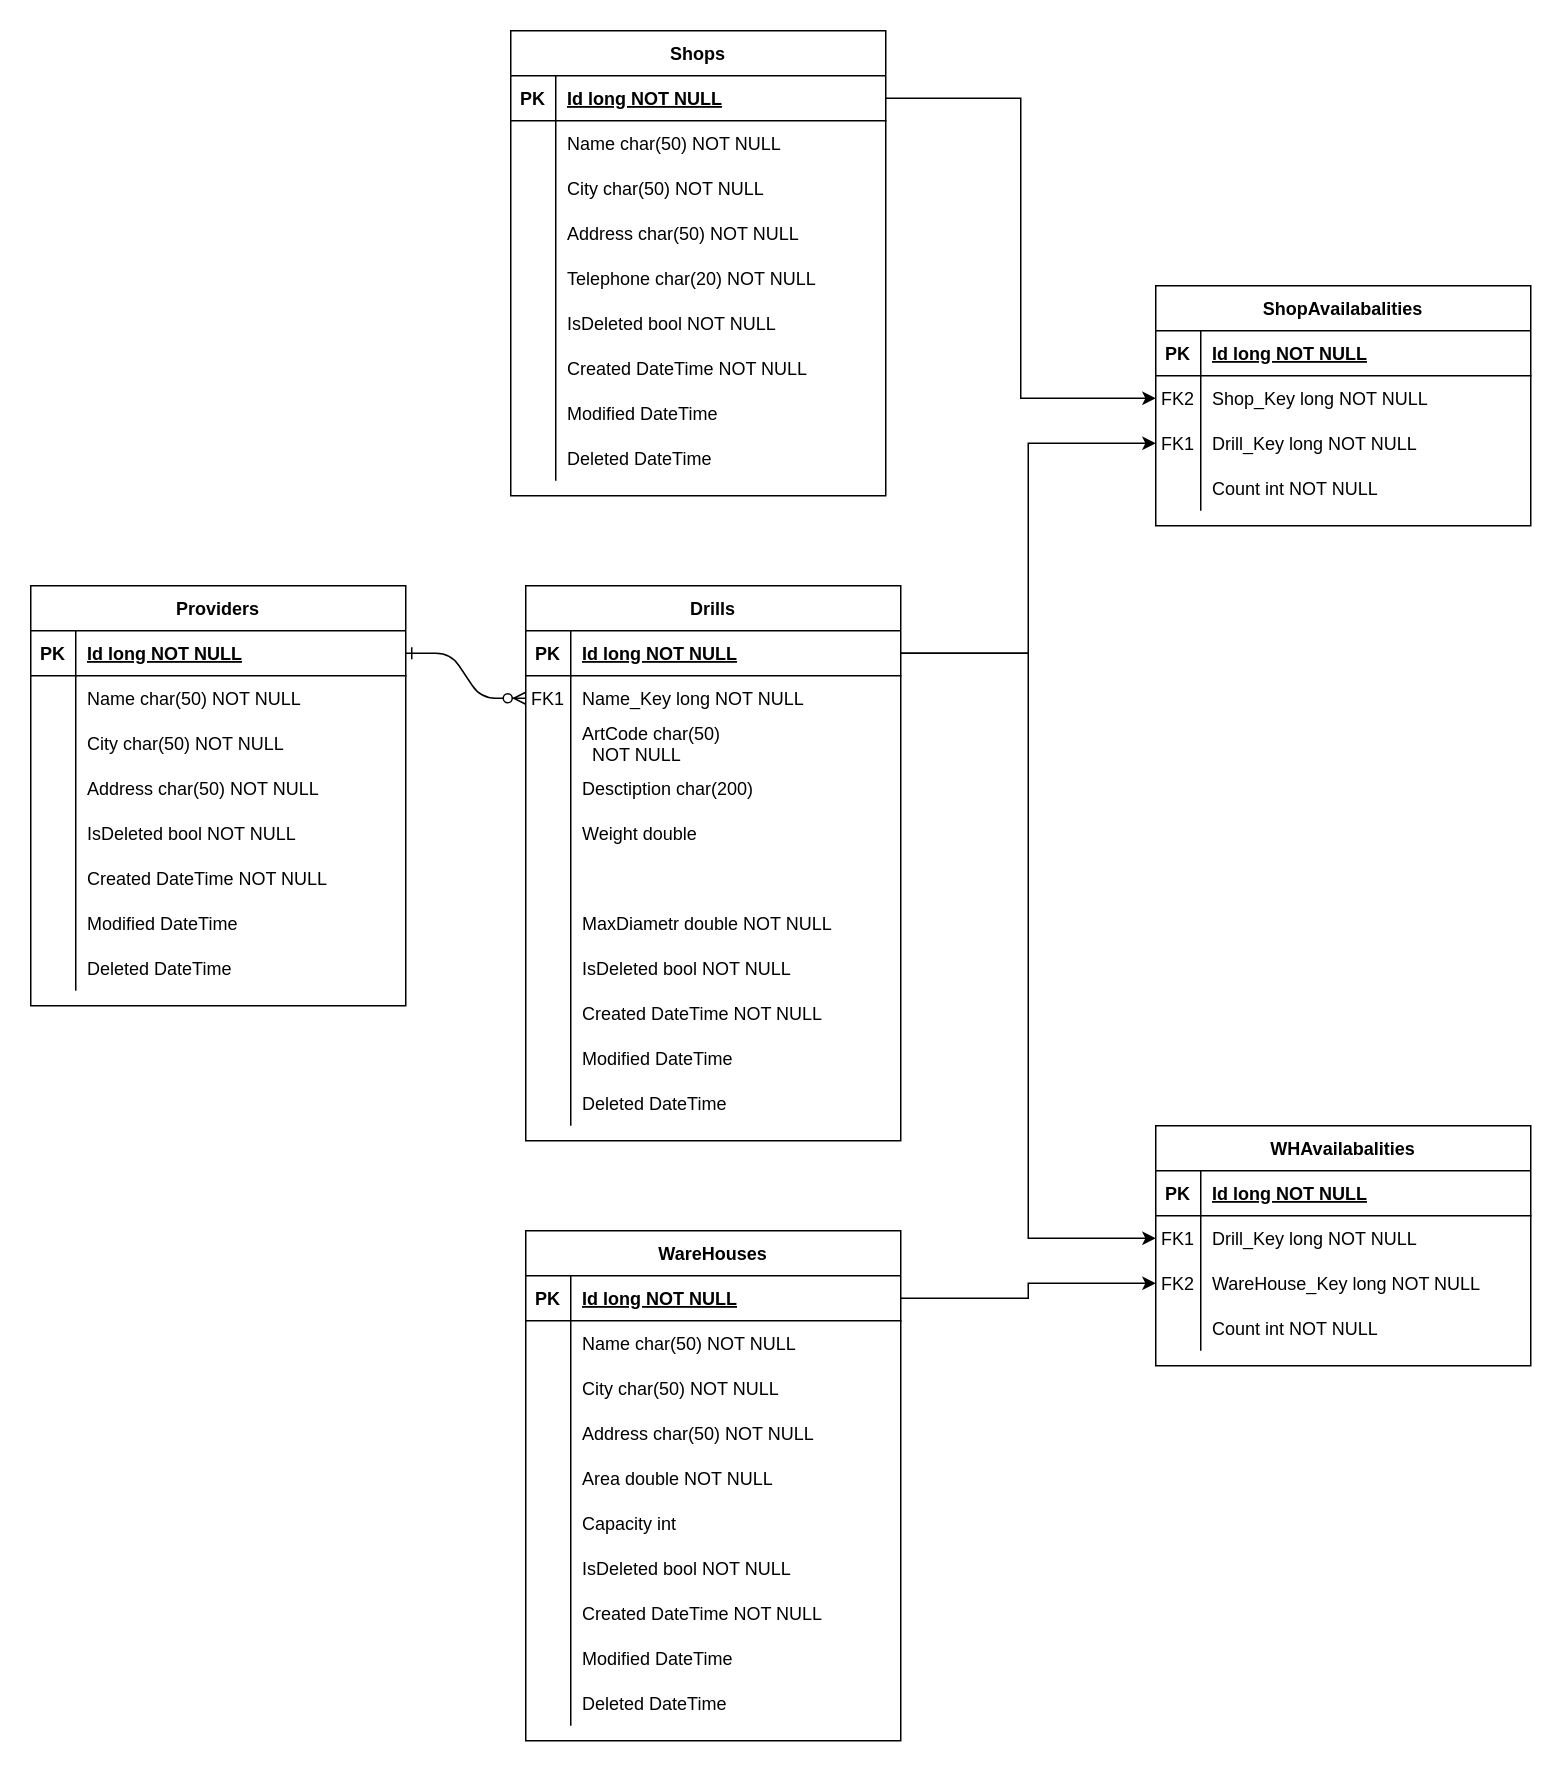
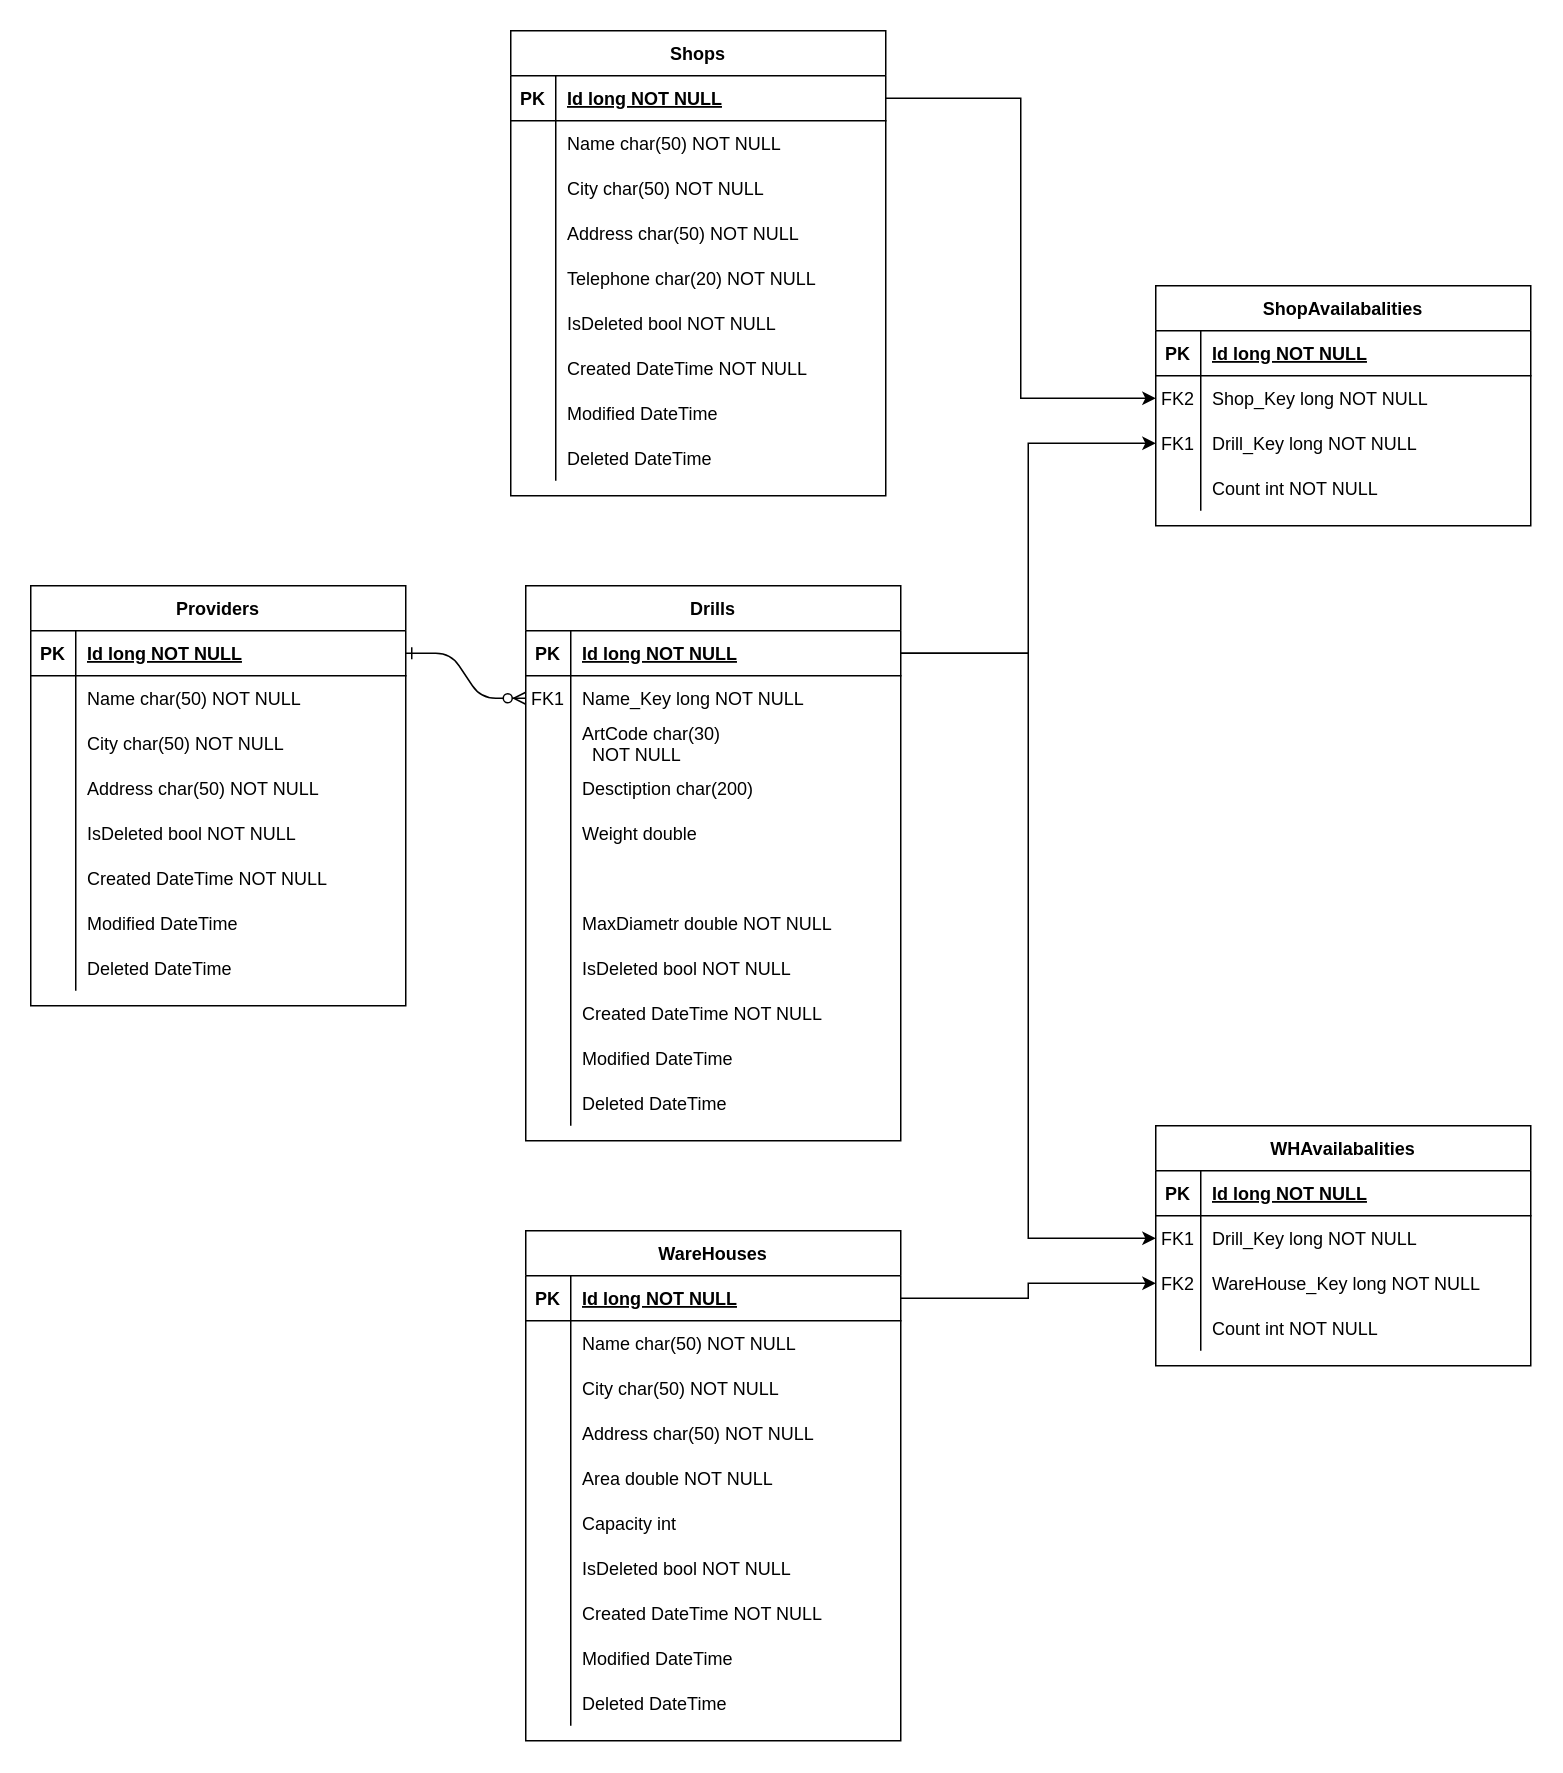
(660, 734) -> (660, 734)
